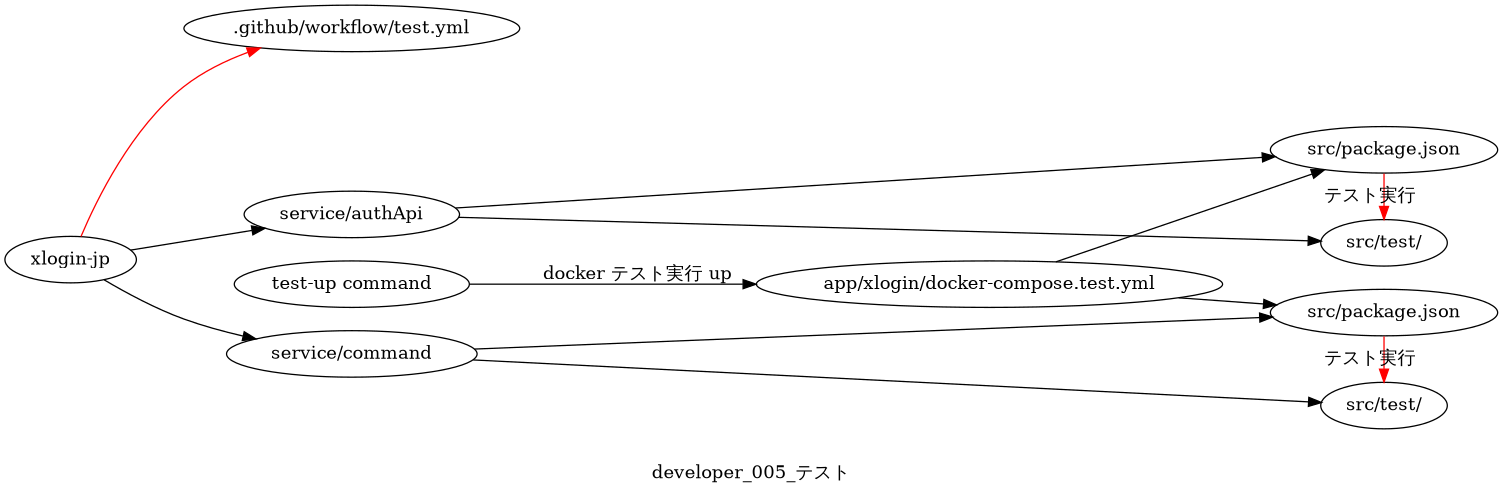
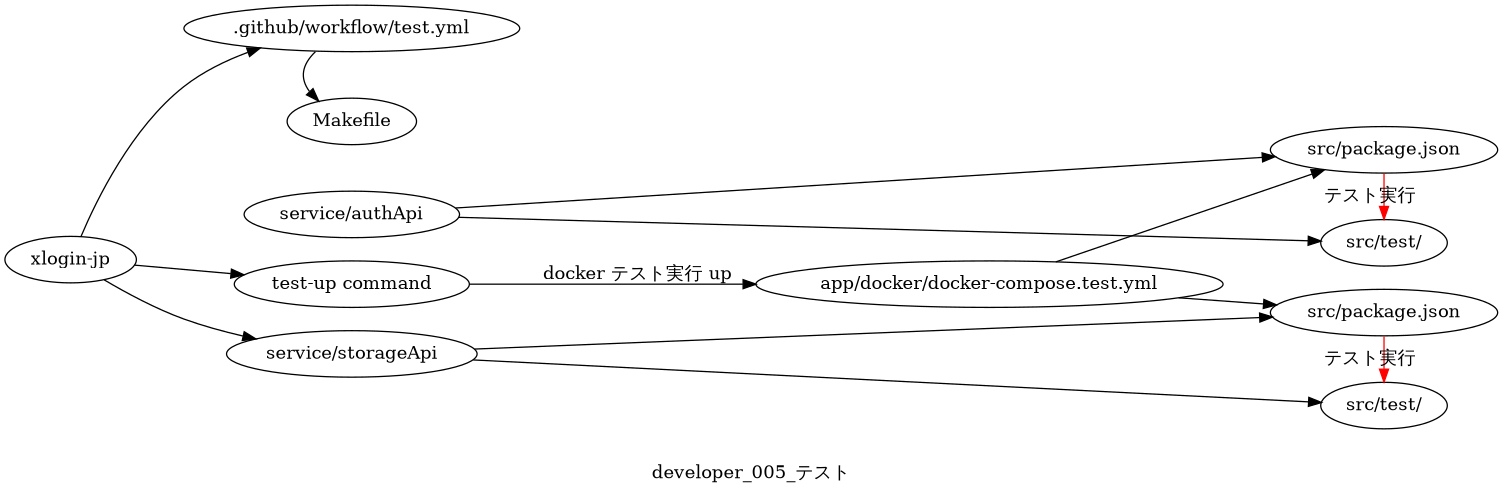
none -> (352, 121)
(145, 126) -> (145, 126)
(194, 240) -> (183, 269)
(989, 284) -> (989, 284)
(352, 354) -> (352, 354)
